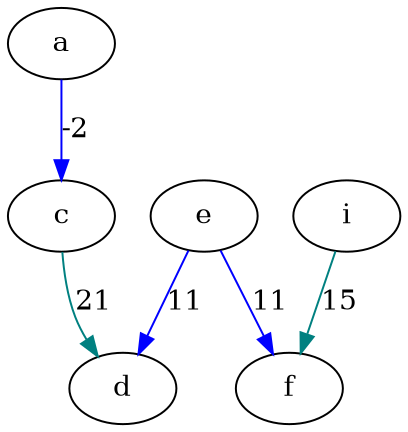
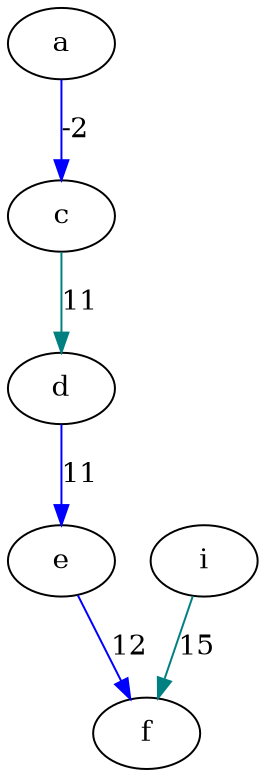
(168, 293) -> (61, 465)
(94, 302) -> (80, 302)
(271, 302) -> (130, 647)
